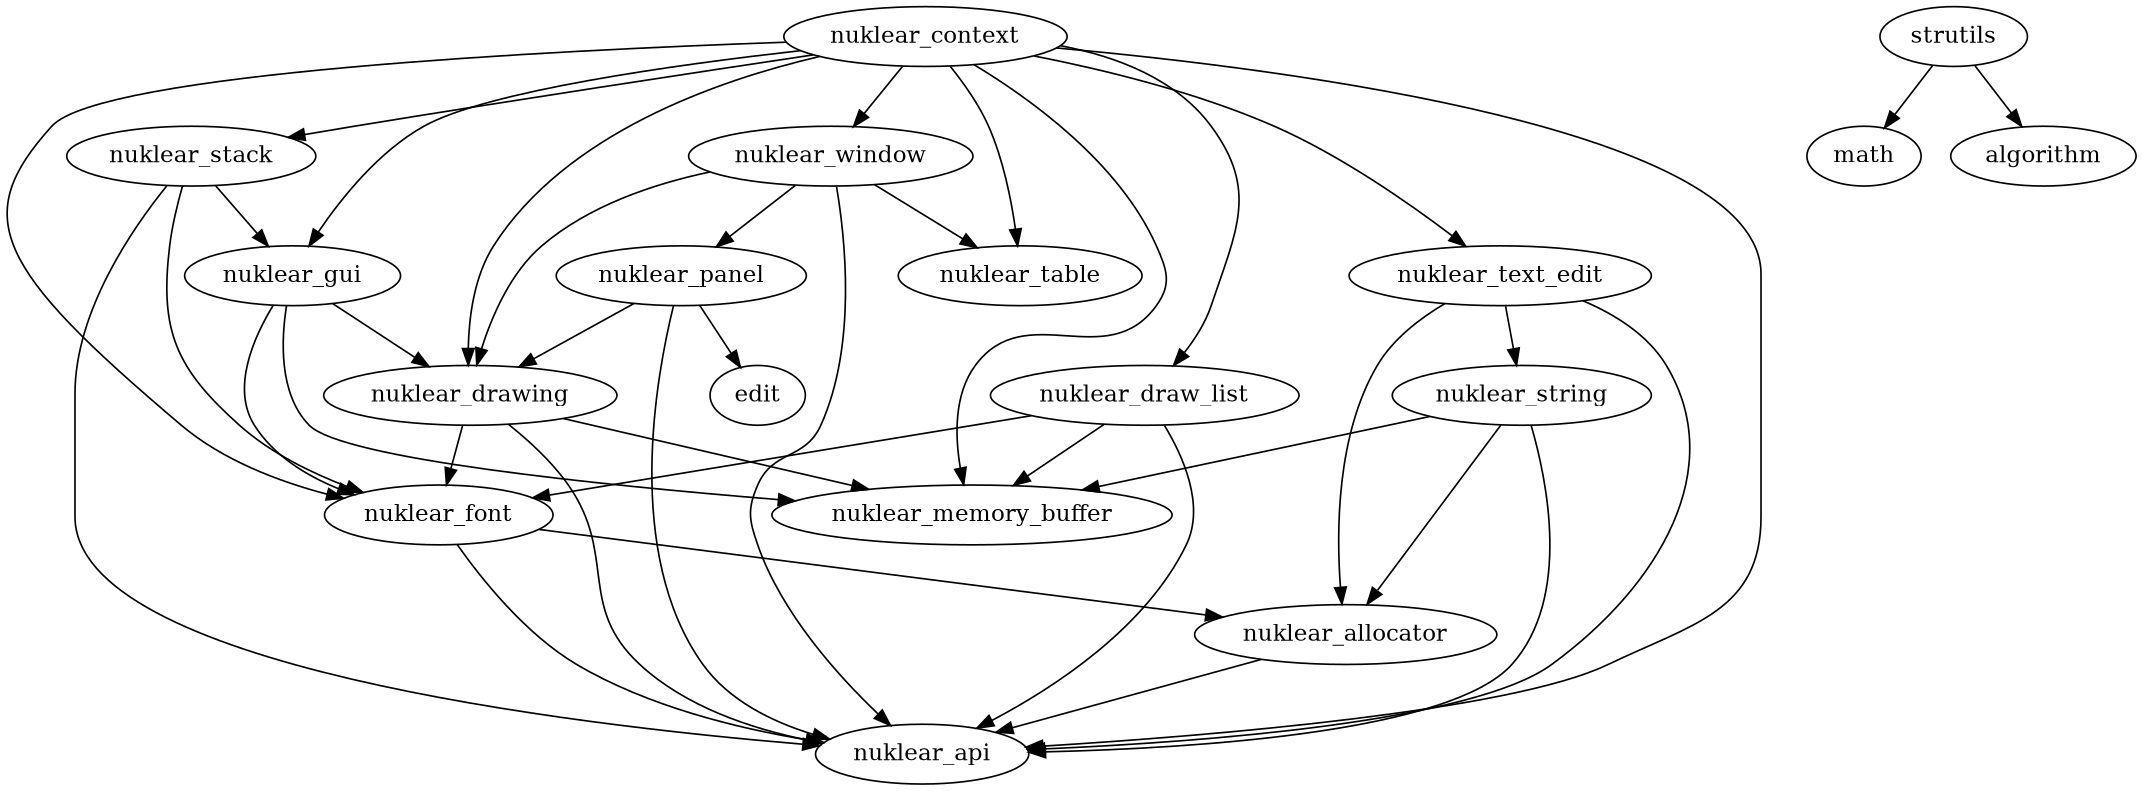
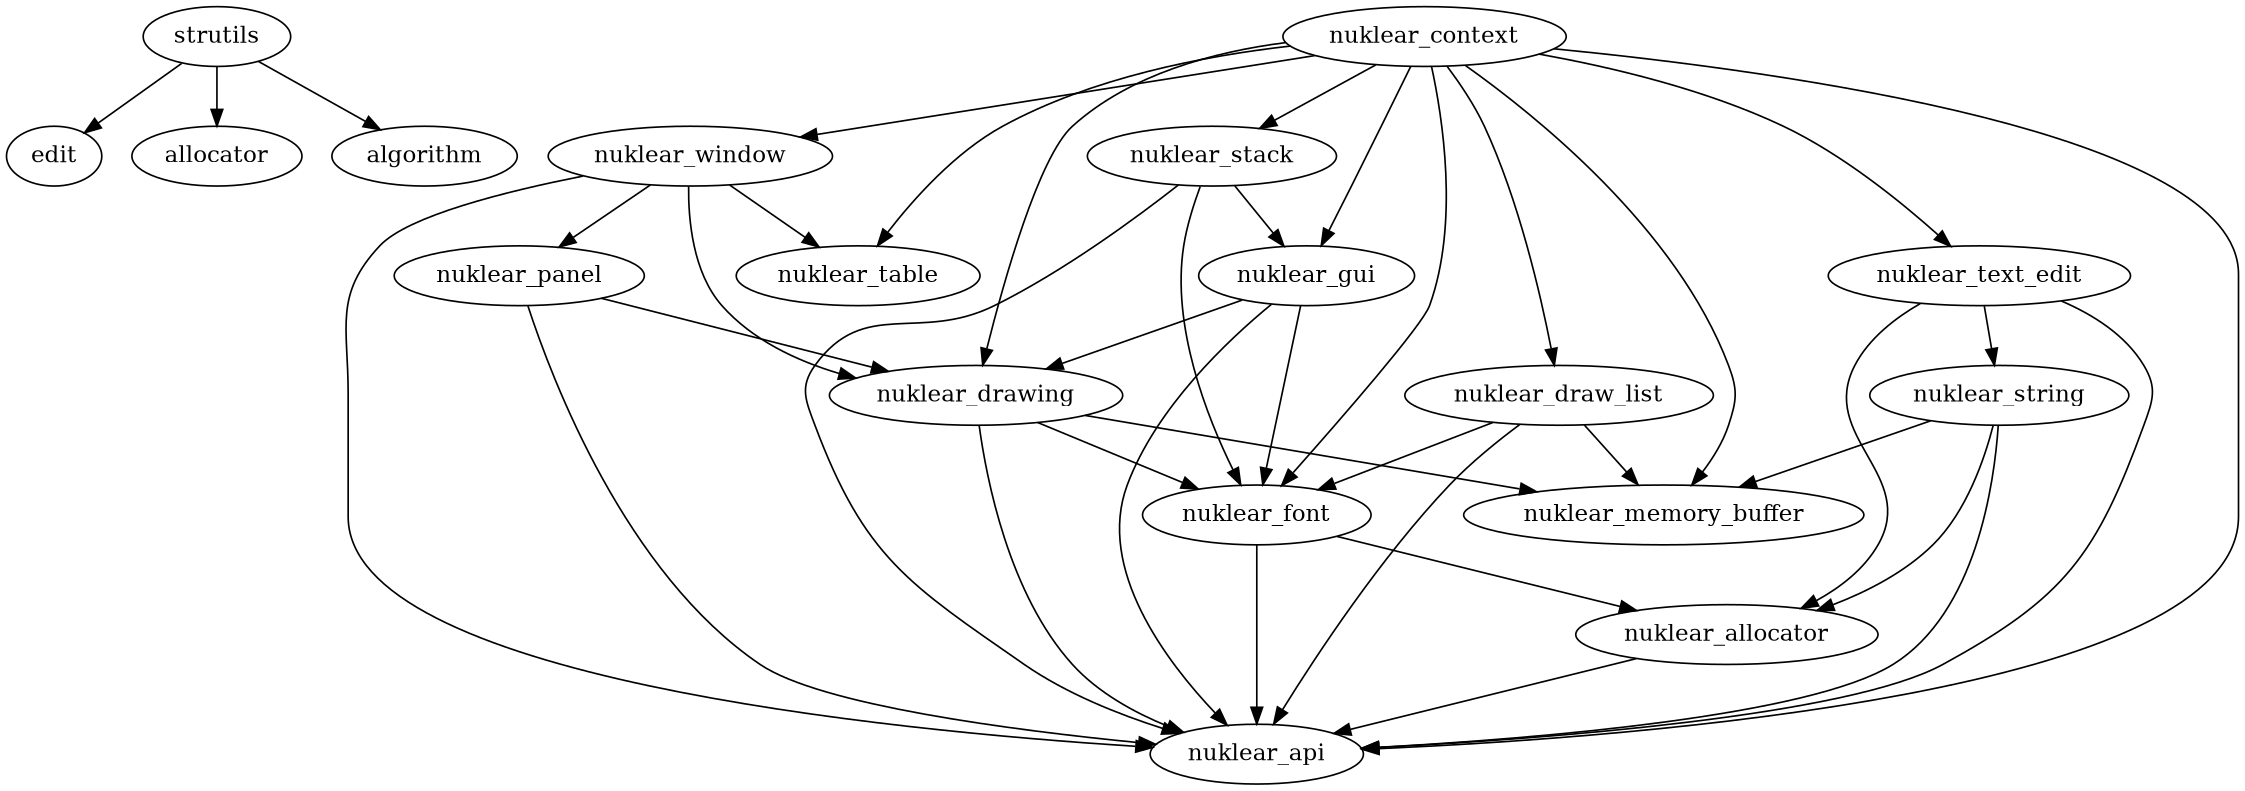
(1864, 156) -> (217, 156)
(715, 329) -> (140, 93)
(478, 468) -> (1125, 496)
